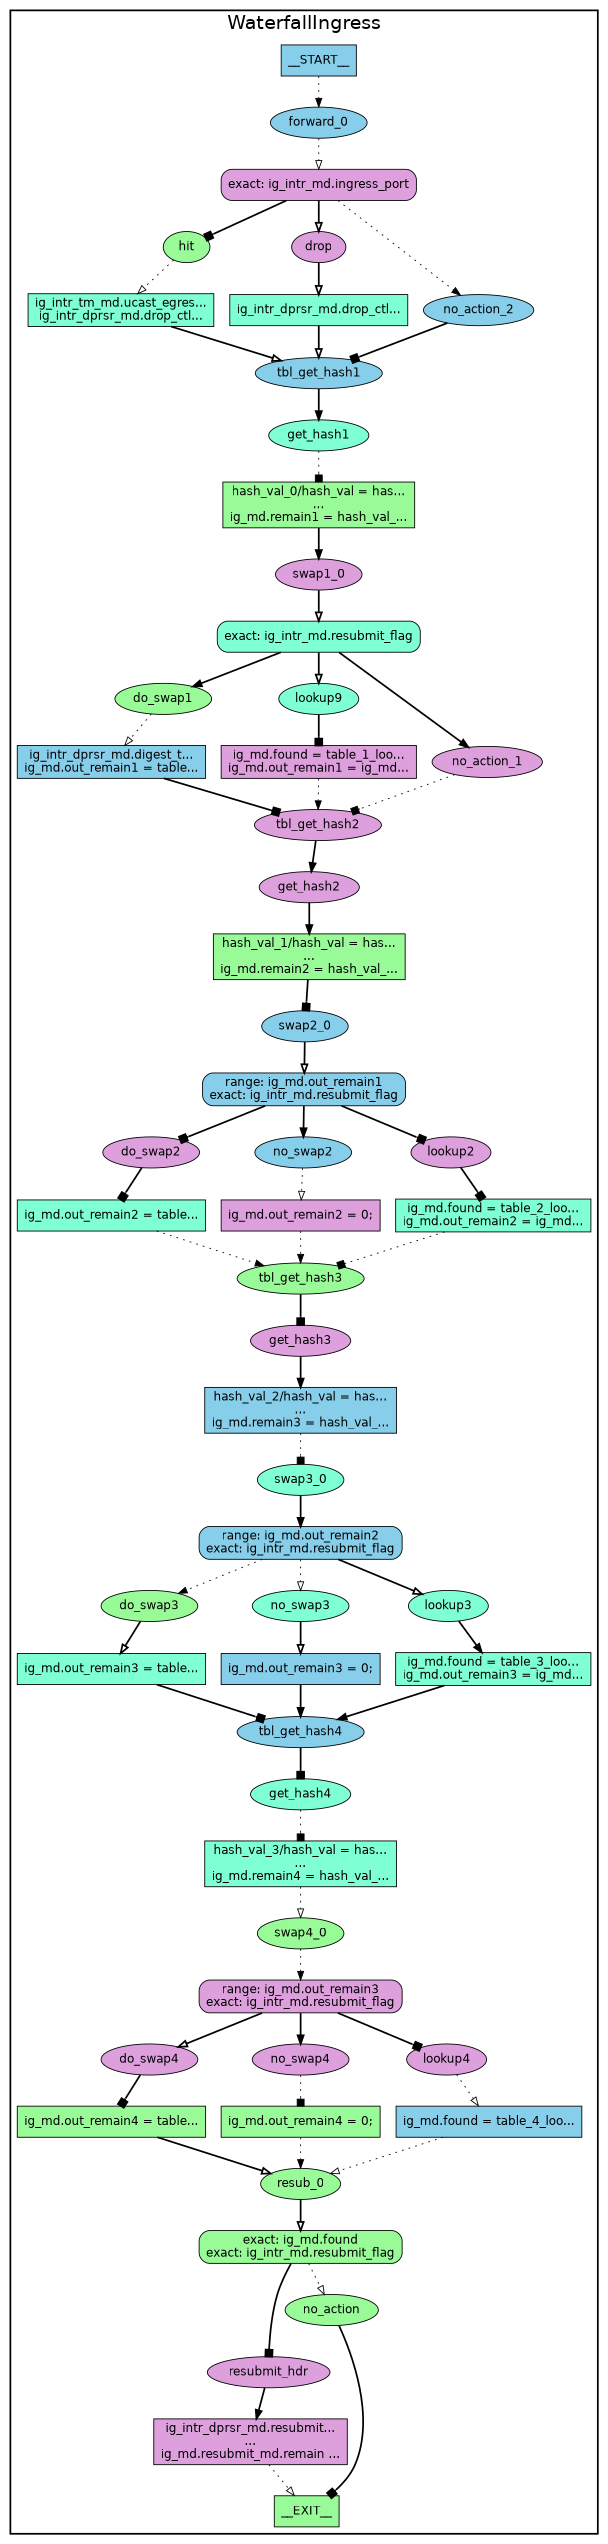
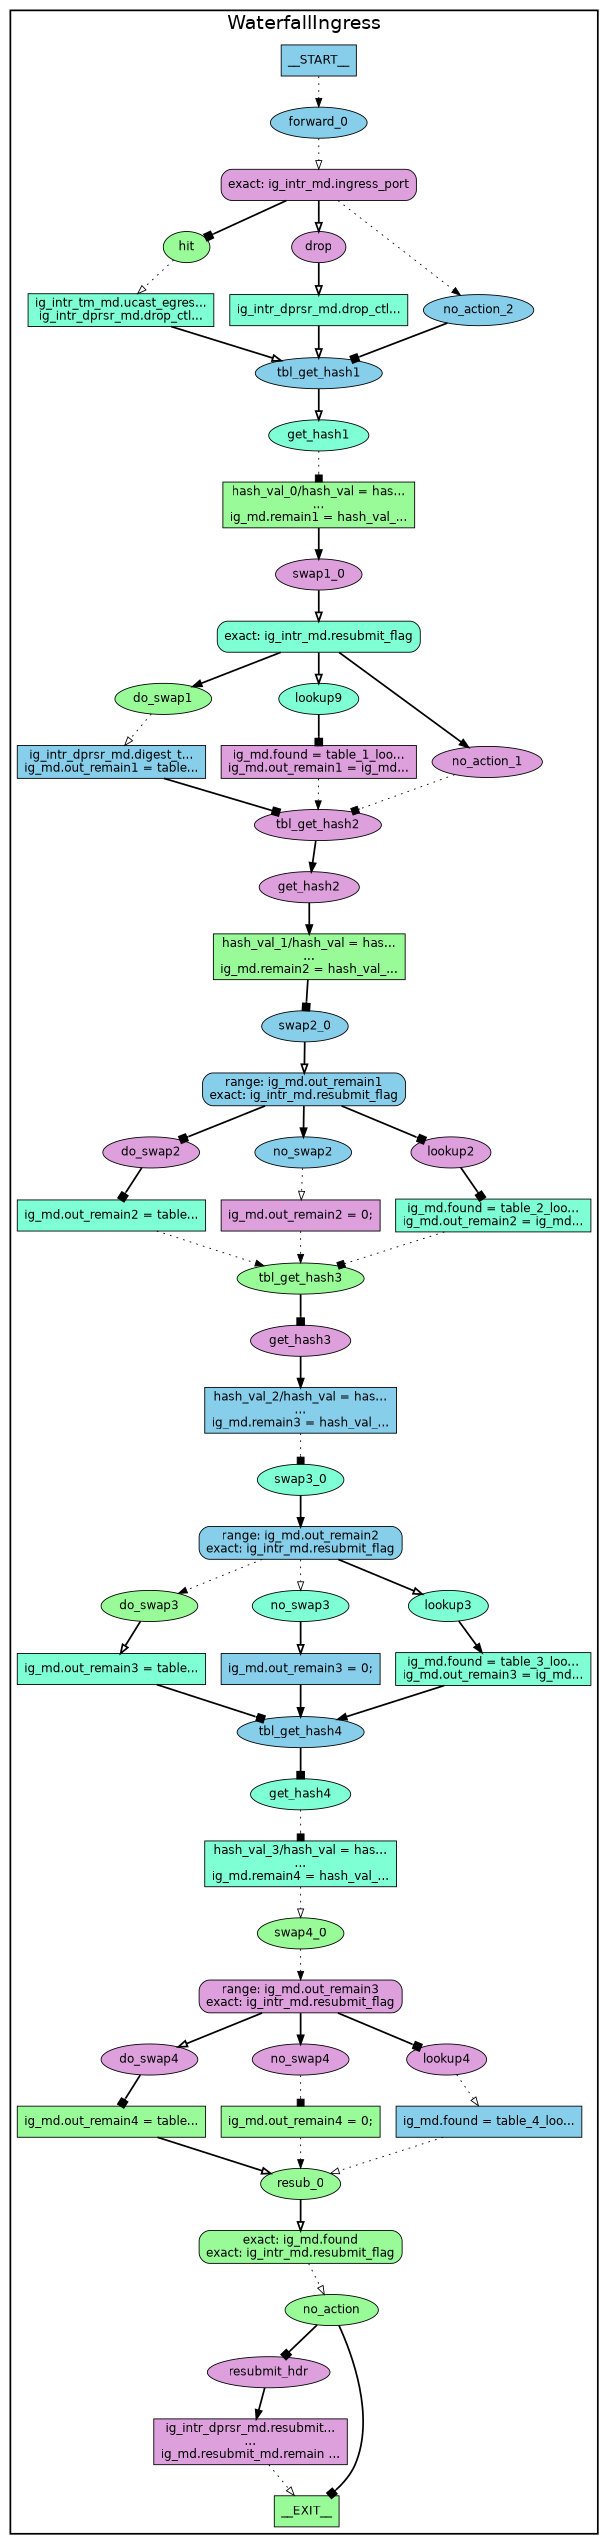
(319, 400) -> (319, 400)
(275, 2304) -> (304, 2338)
